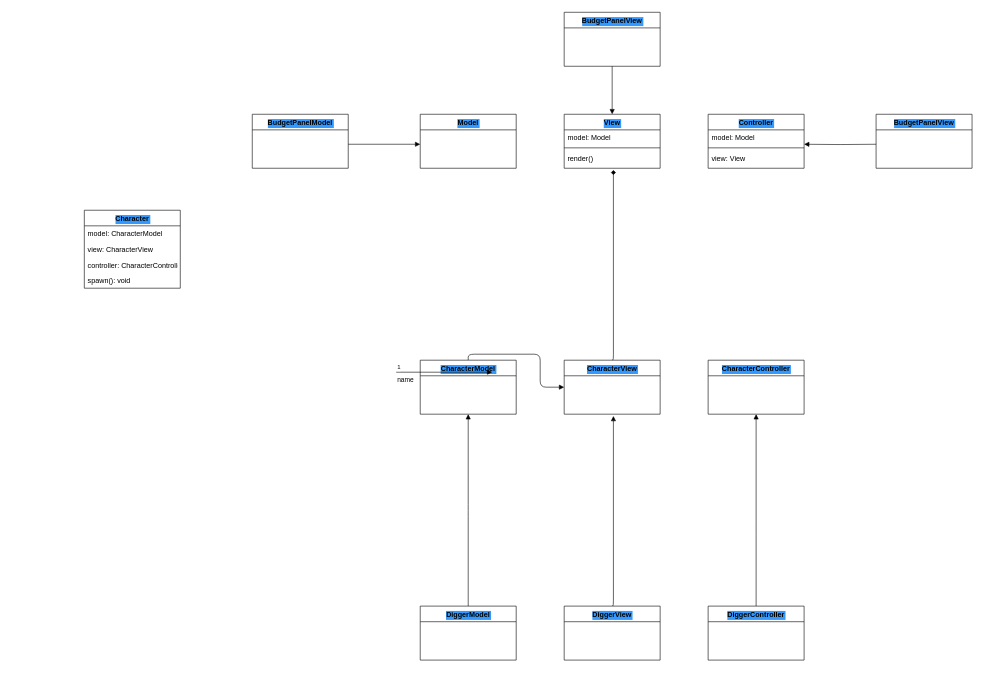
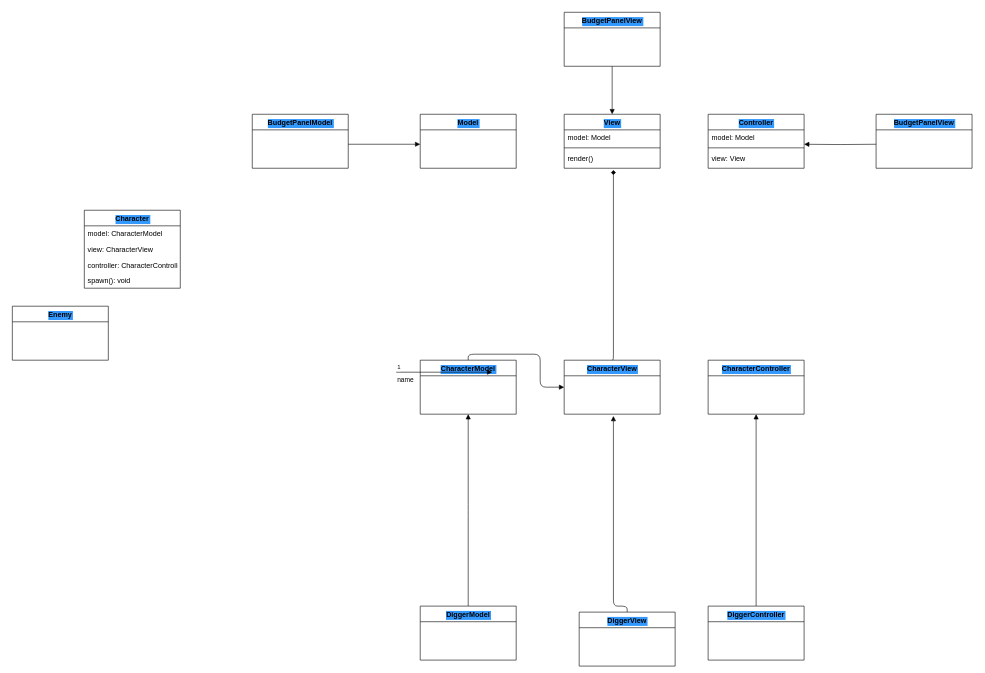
none -> (60, 333)
(612, 633) -> (627, 639)
